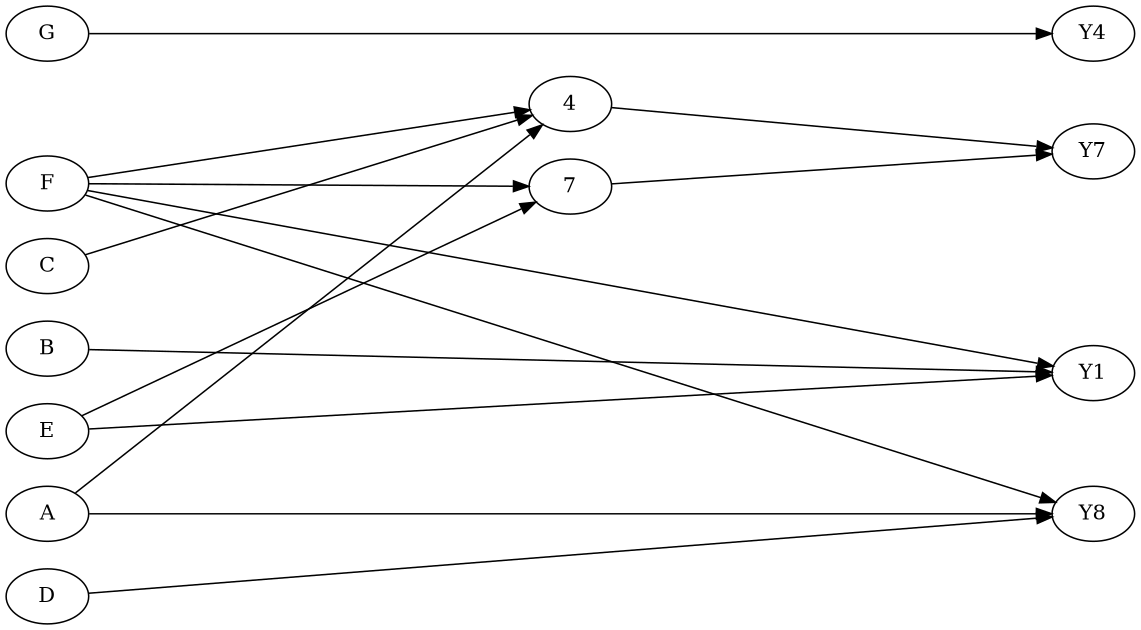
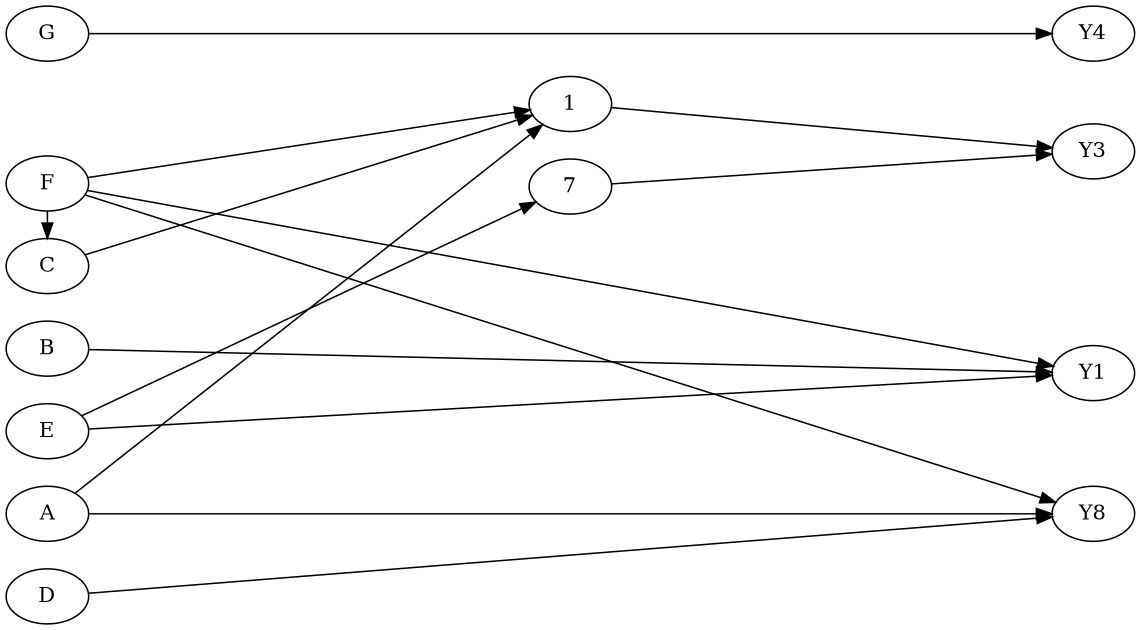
(570, 104) -> (570, 104)
(1093, 151) -> (1093, 151)
(269, 185) -> (47, 217)
